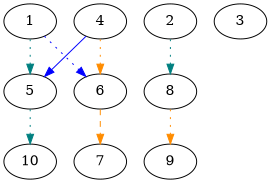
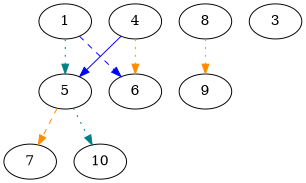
(170, 21) -> none
(61, 52) -> (96, 52)
(100, 122) -> (50, 122)
